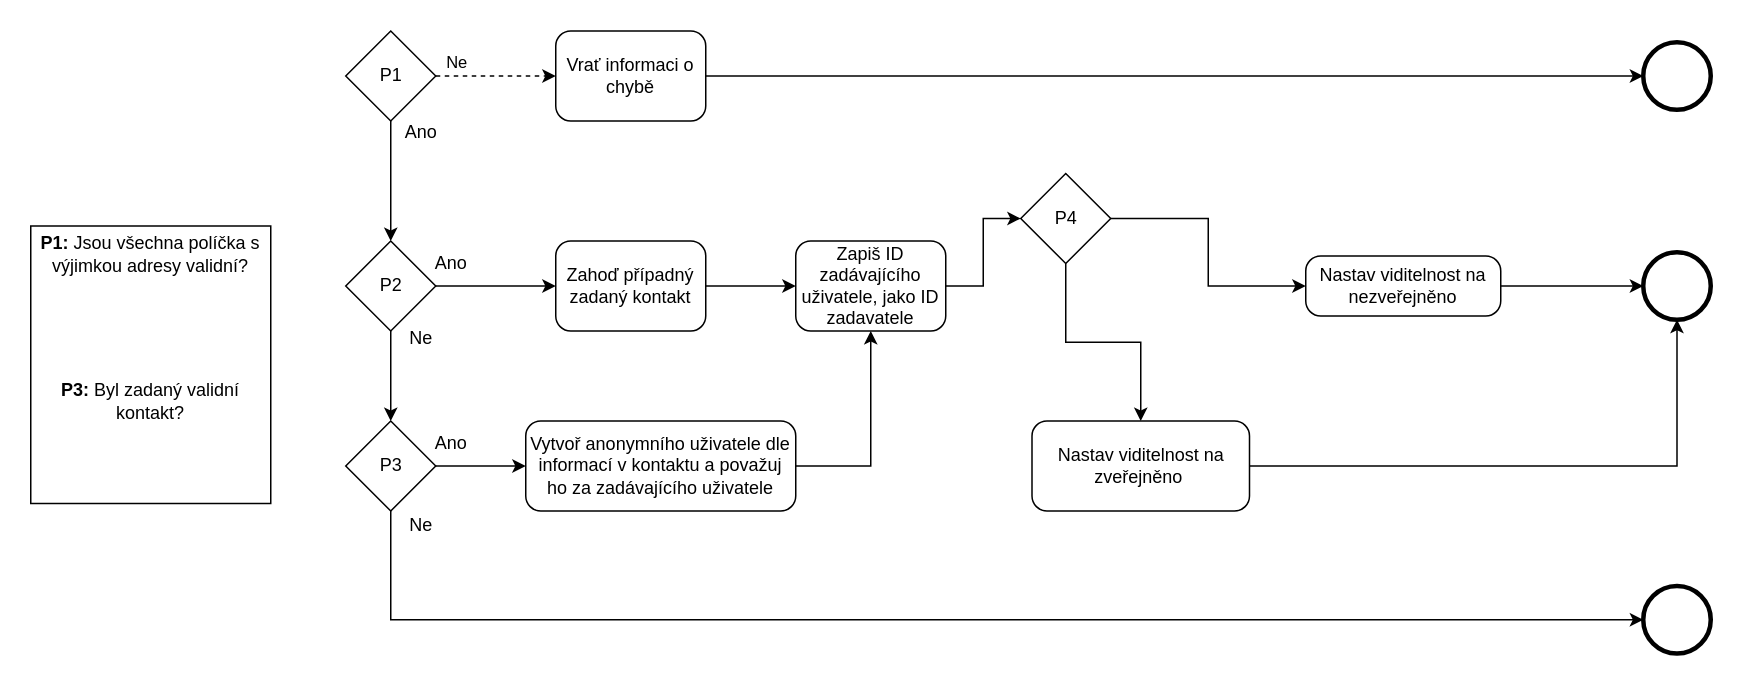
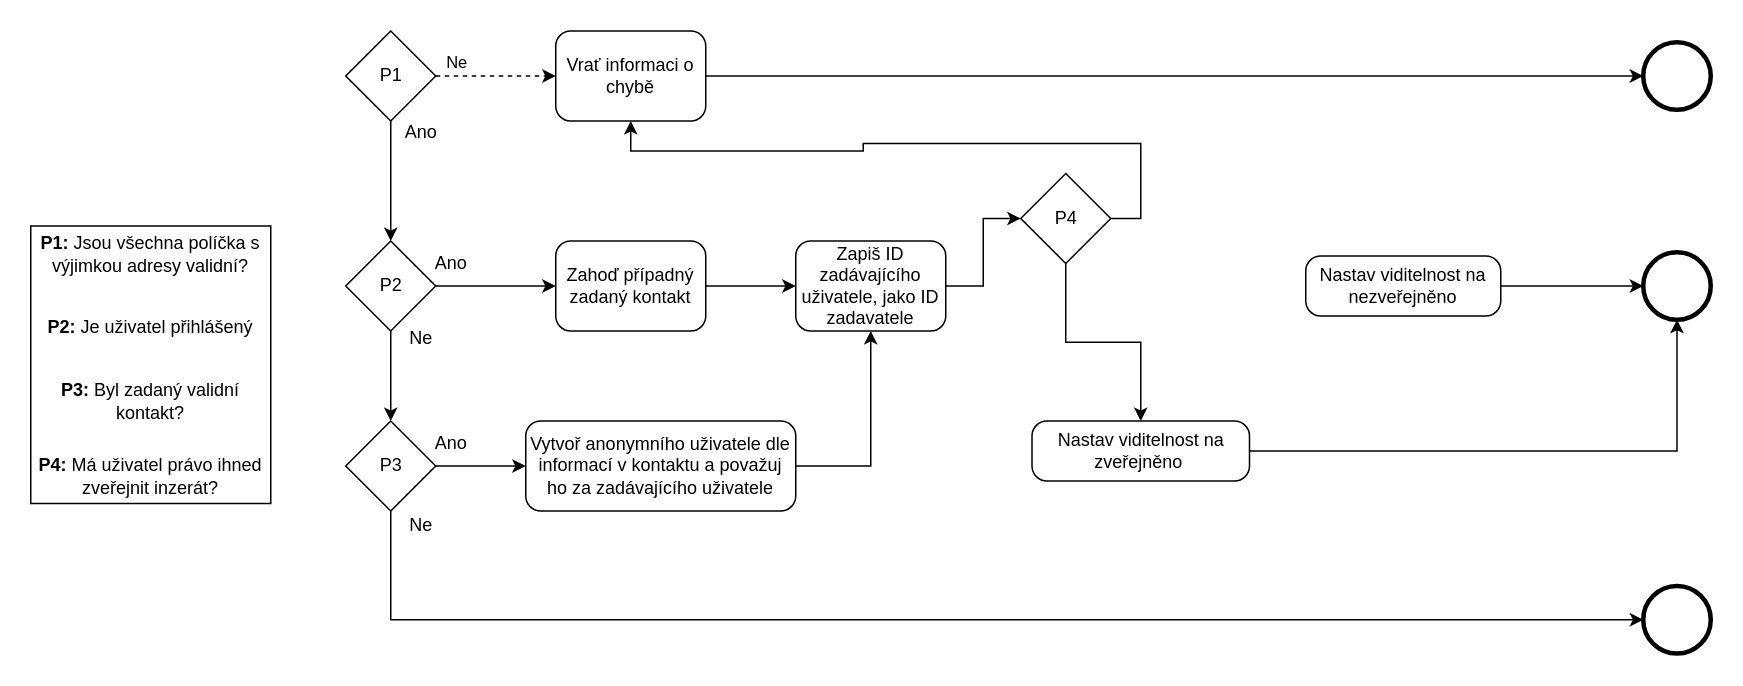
(1208, 261) -> (911, 143)
none -> (151, 327)
(1141, 466) -> (1141, 451)
none -> (151, 476)
